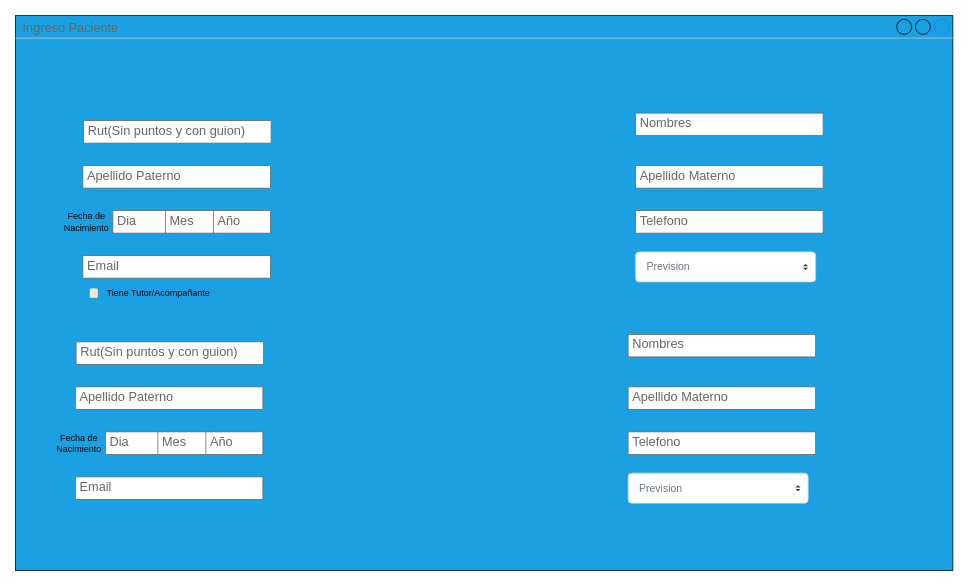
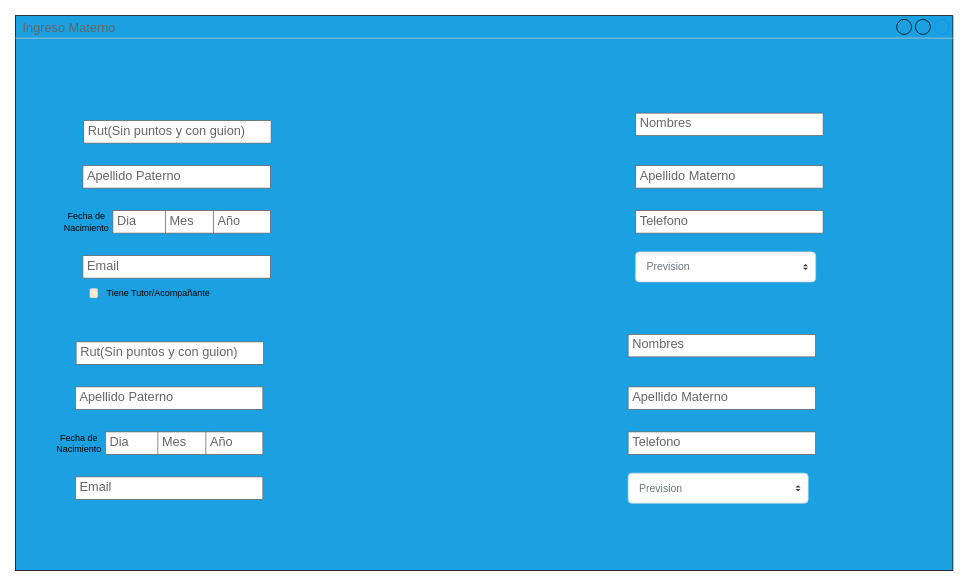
(77, 28) -> (75, 28)
